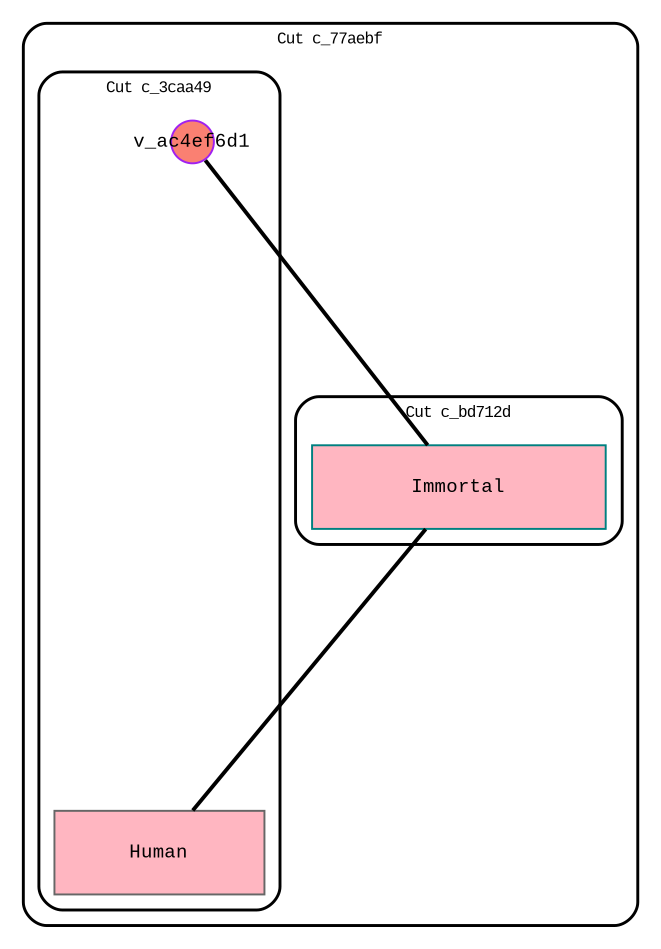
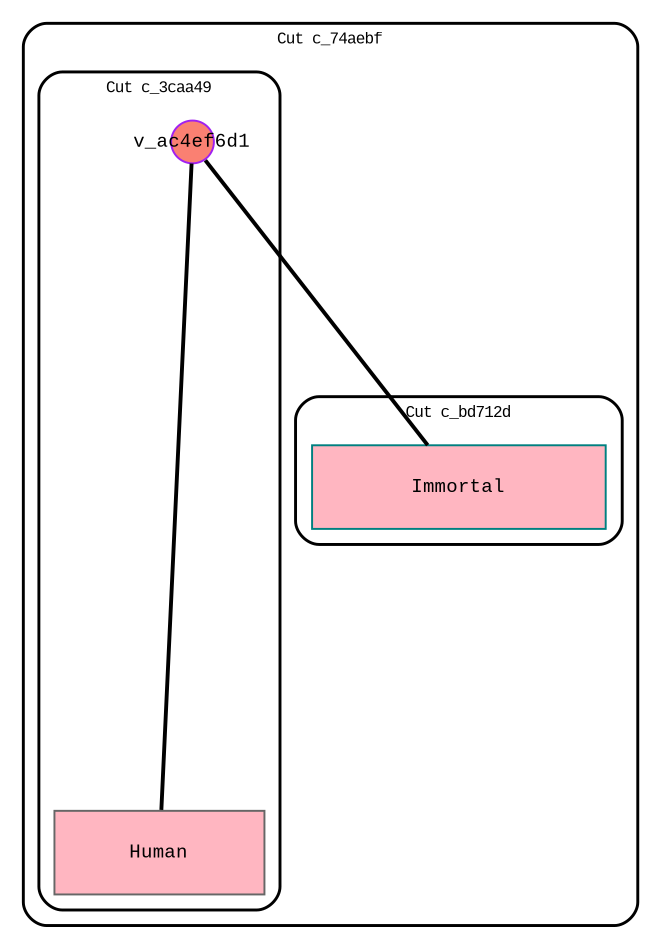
(331, 40) -> (331, 40)
(309, 670) -> (176, 487)
